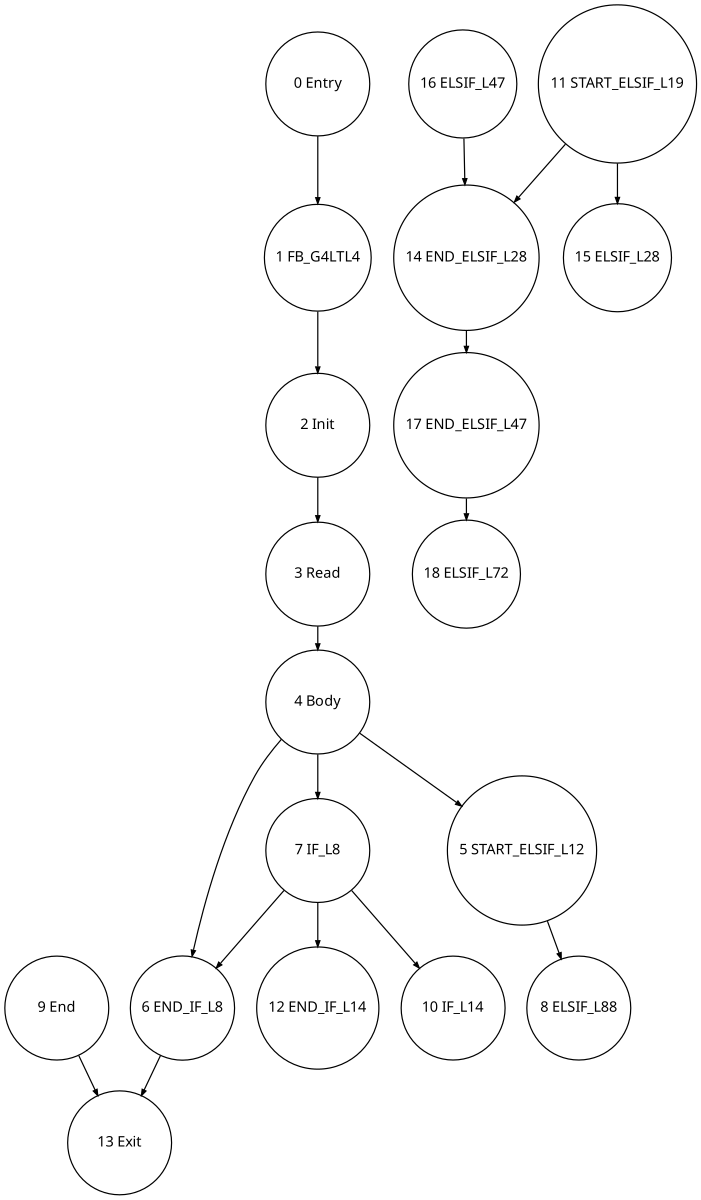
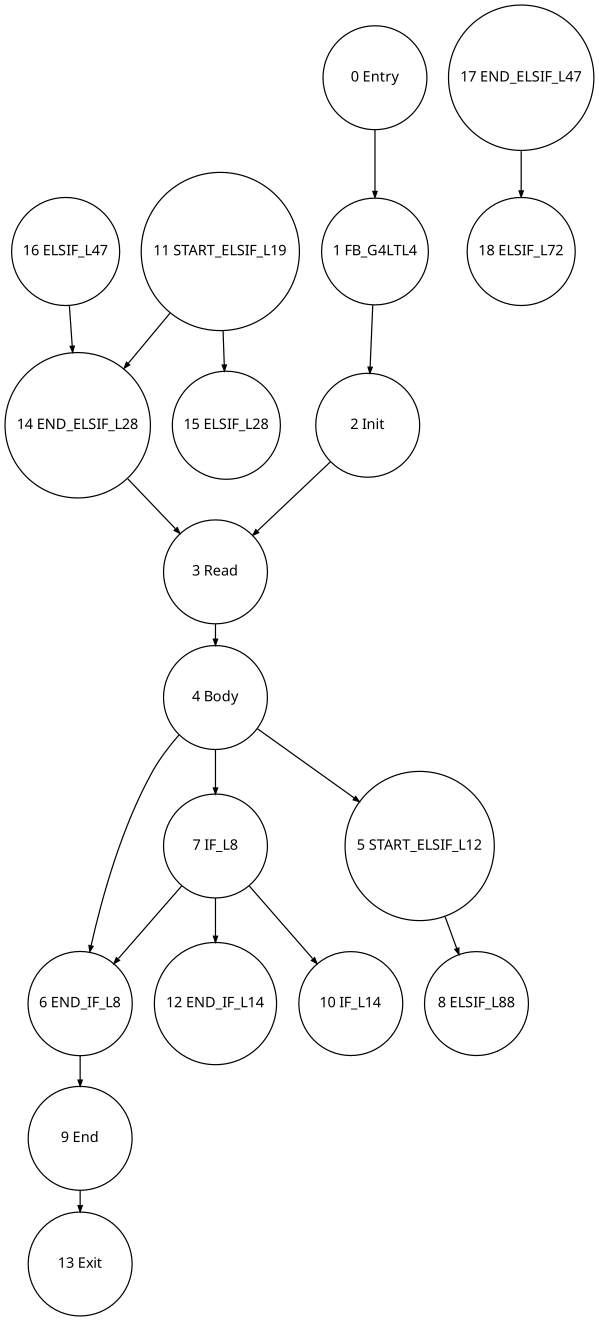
(466, 338) -> (152, 504)
(152, 1073) -> (80, 1068)
